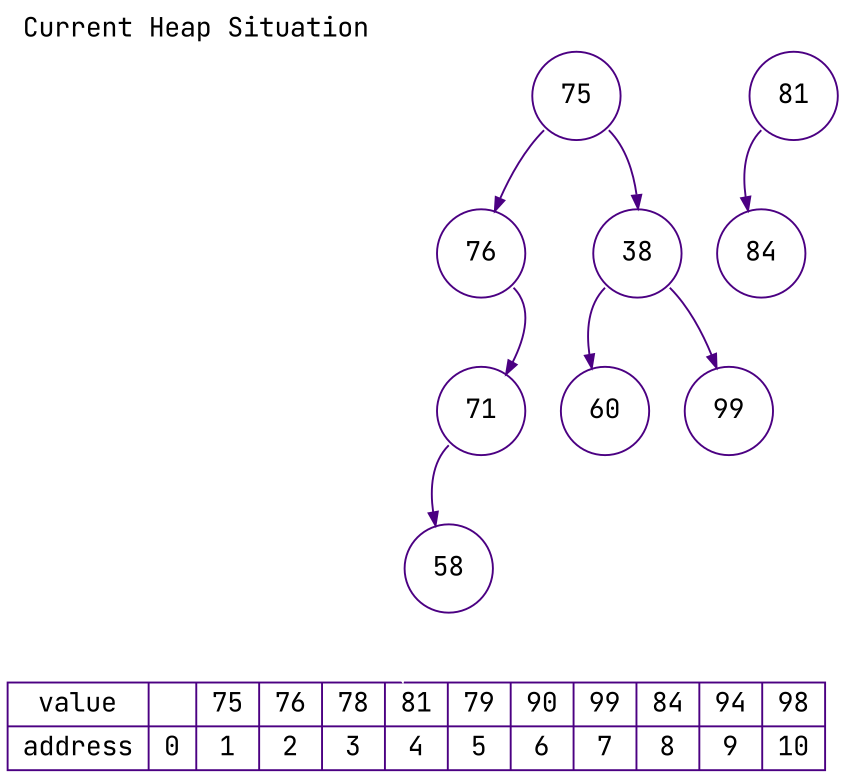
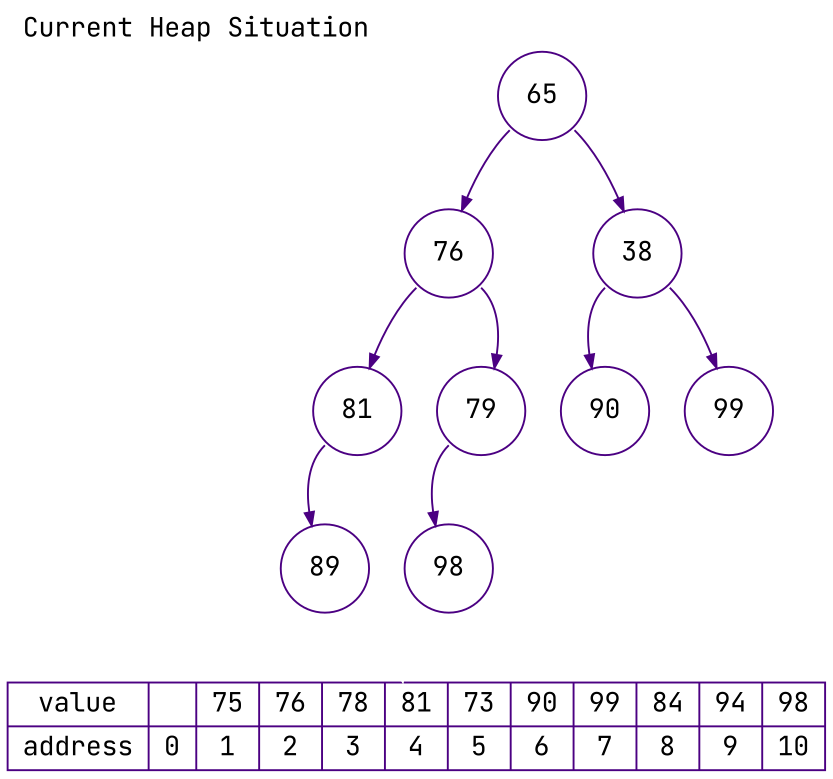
(576, 96) -> (542, 96)
(761, 253) -> (325, 569)
none -> (392, 320)
(481, 411) -> (481, 411)
(605, 411) -> (605, 411)
(449, 569) -> (449, 569)
(479, 703) -> (479, 703)
